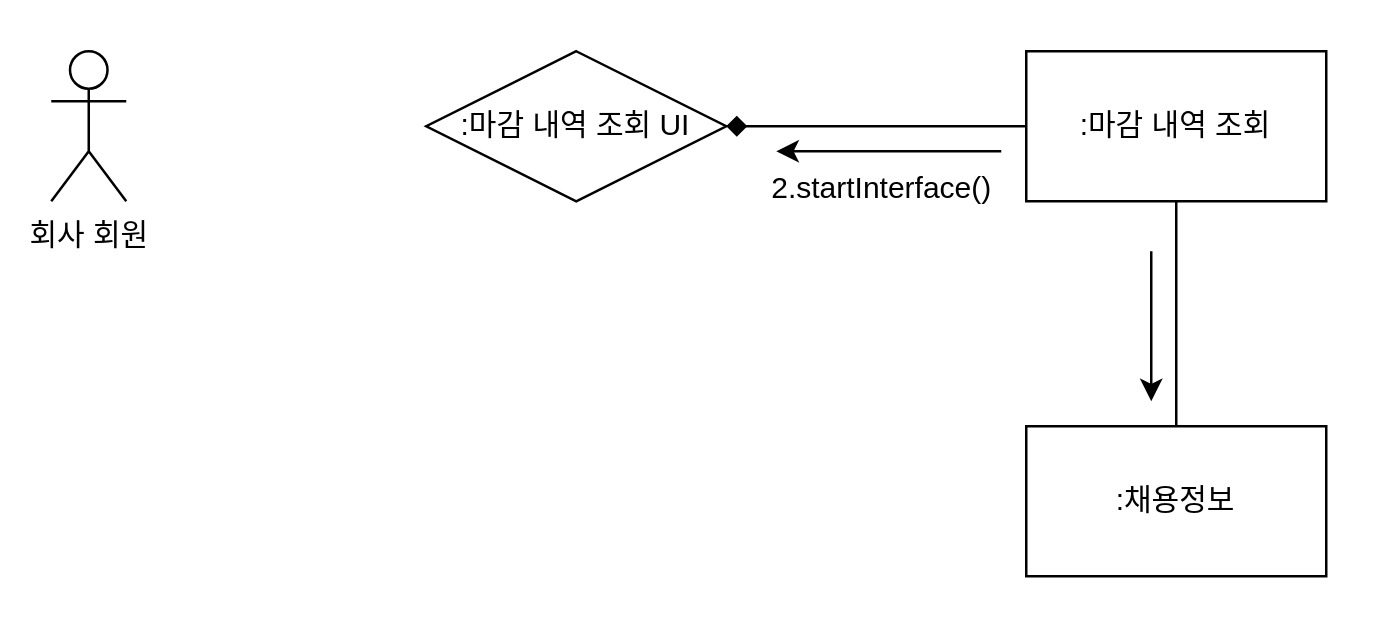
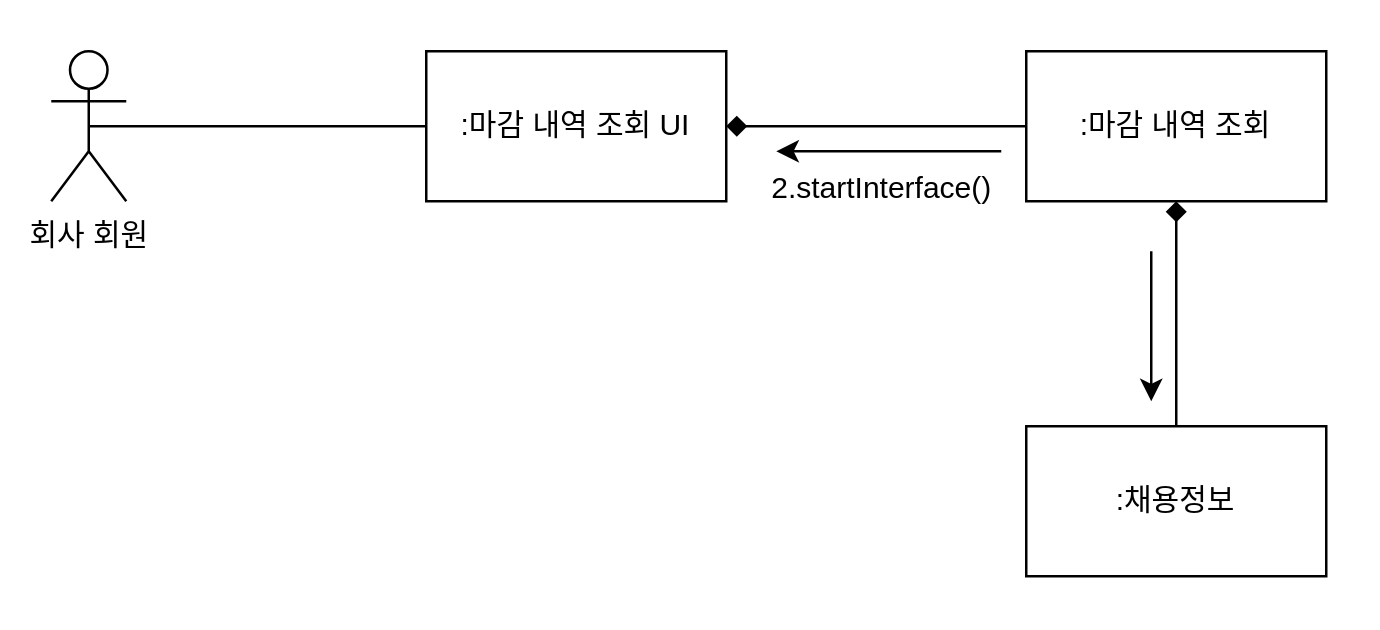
none -> (269, 126)
(576, 126) -> (576, 126)
(1176, 212) -> (1176, 222)
